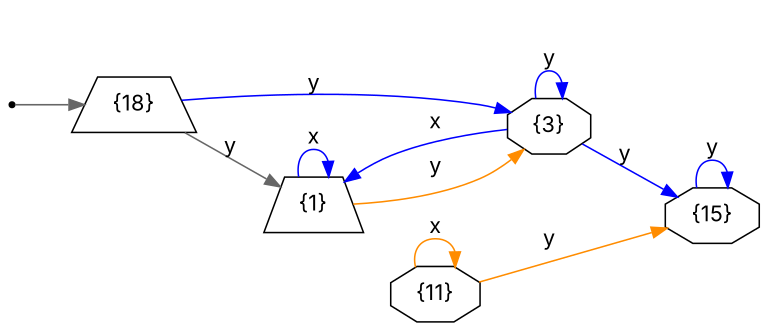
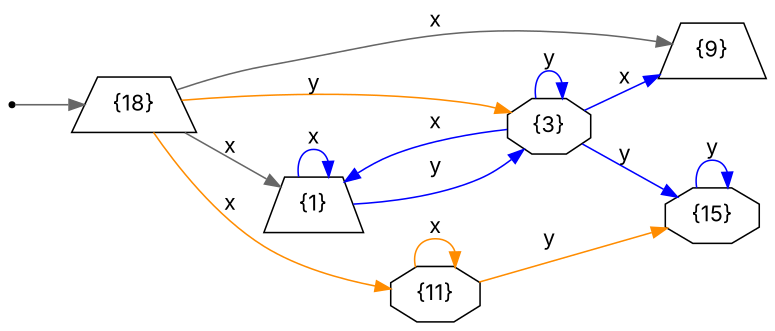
none -> (712, 51)
(339, 95) -> (339, 95)
(230, 147) -> (230, 147)
(436, 193) -> (436, 193)
none -> (247, 235)
